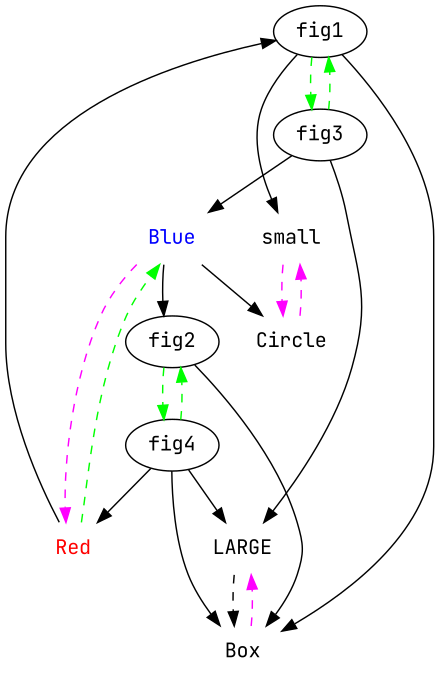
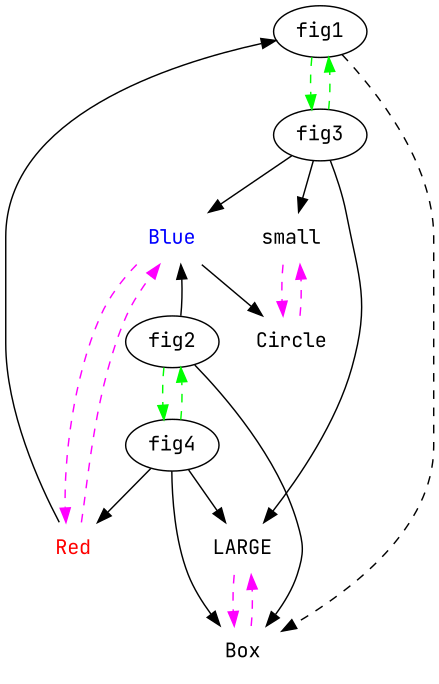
(258, 122) -> (308, 179)
(163, 283) -> (182, 297)
(434, 355) -> (434, 355)
(102, 395) -> (102, 395)
(233, 593) -> (233, 593)
